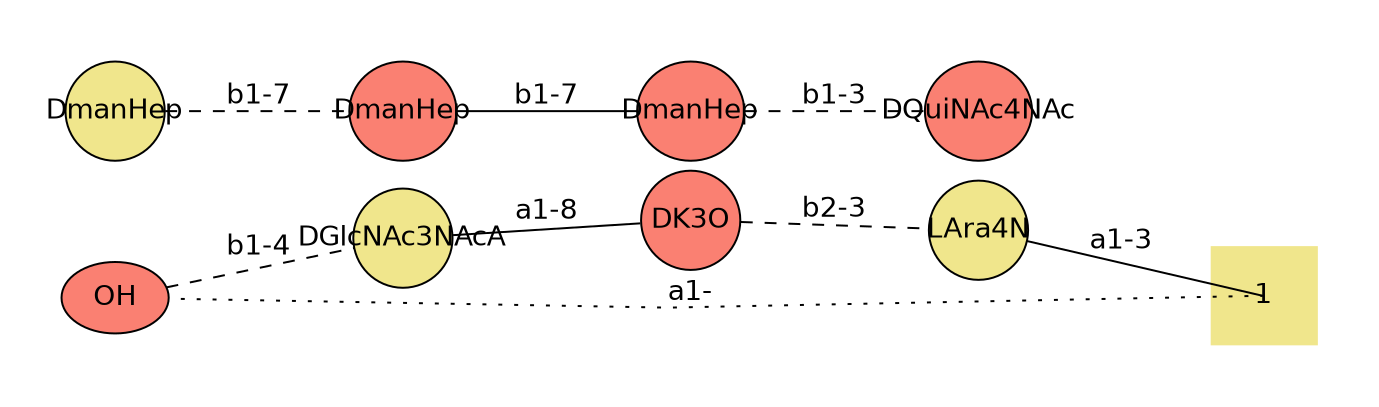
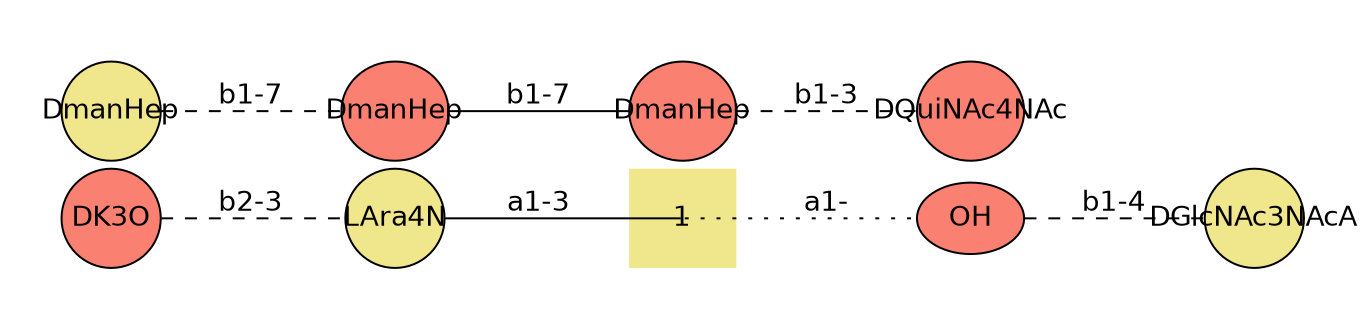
(547, 229) -> none
